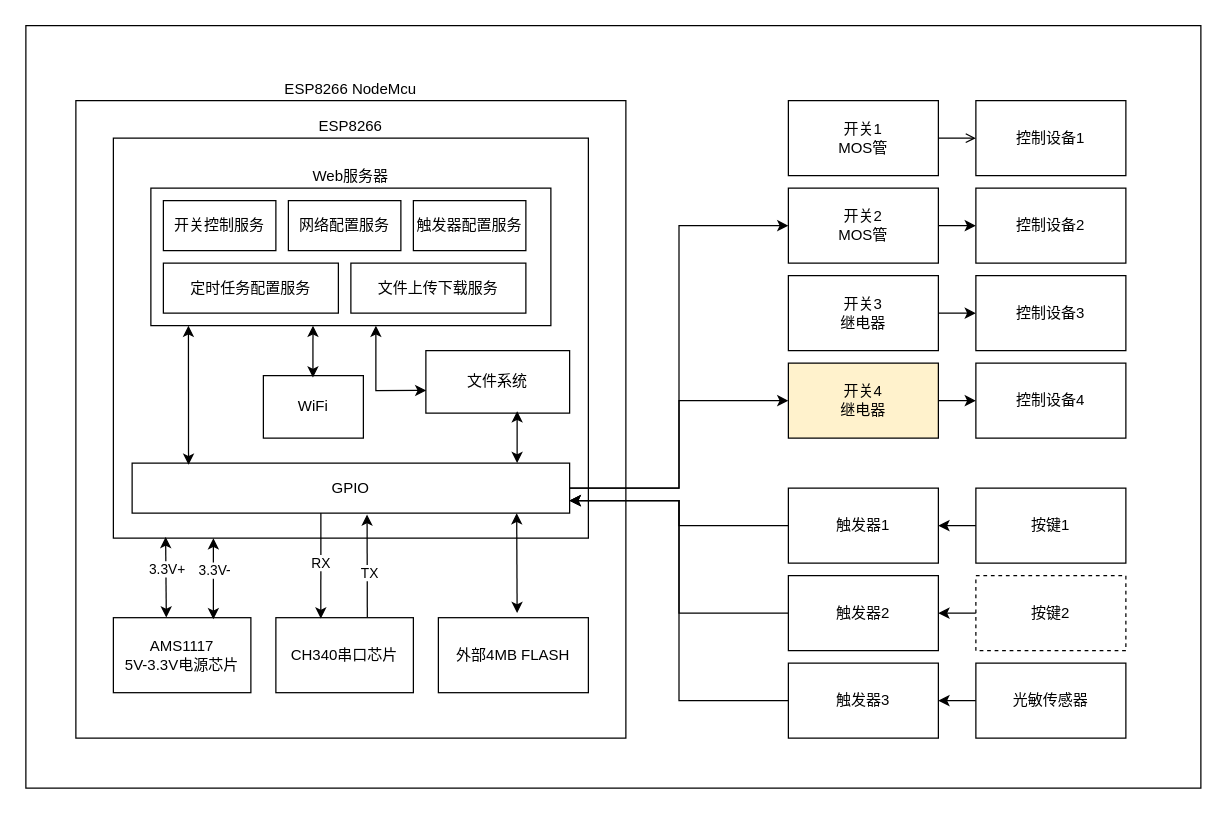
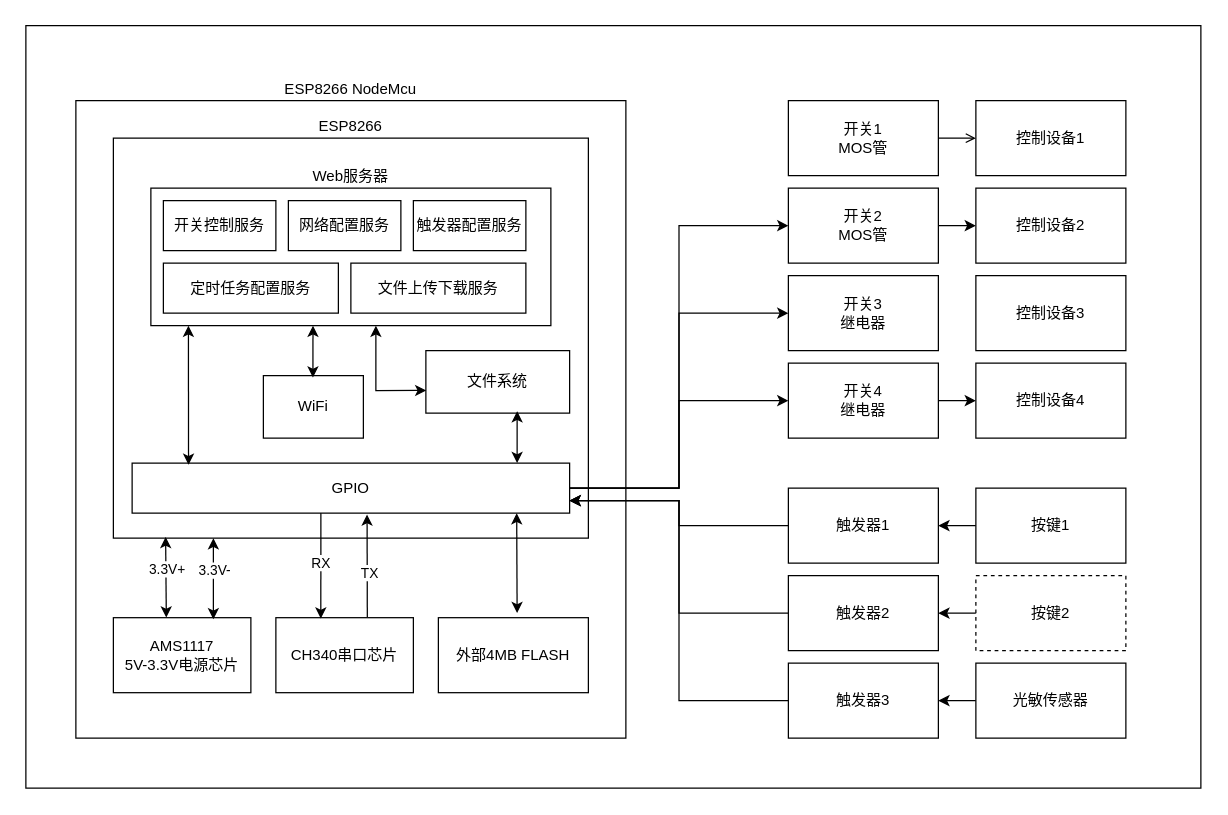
none -> (730, 313)
(952, 313) -> none
(863, 401) -> (863, 401)
